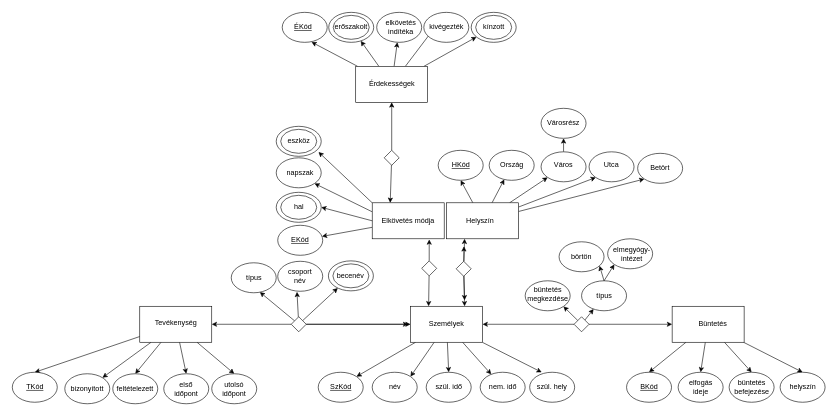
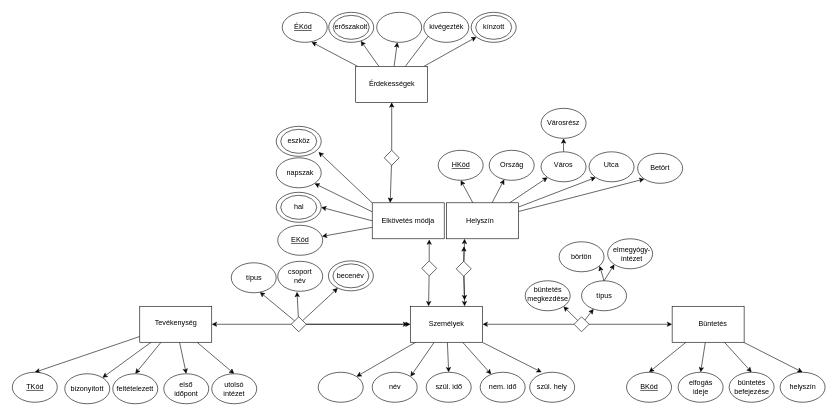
(401, 27) -> none
(341, 387) -> none
(234, 389) -> (234, 389)
